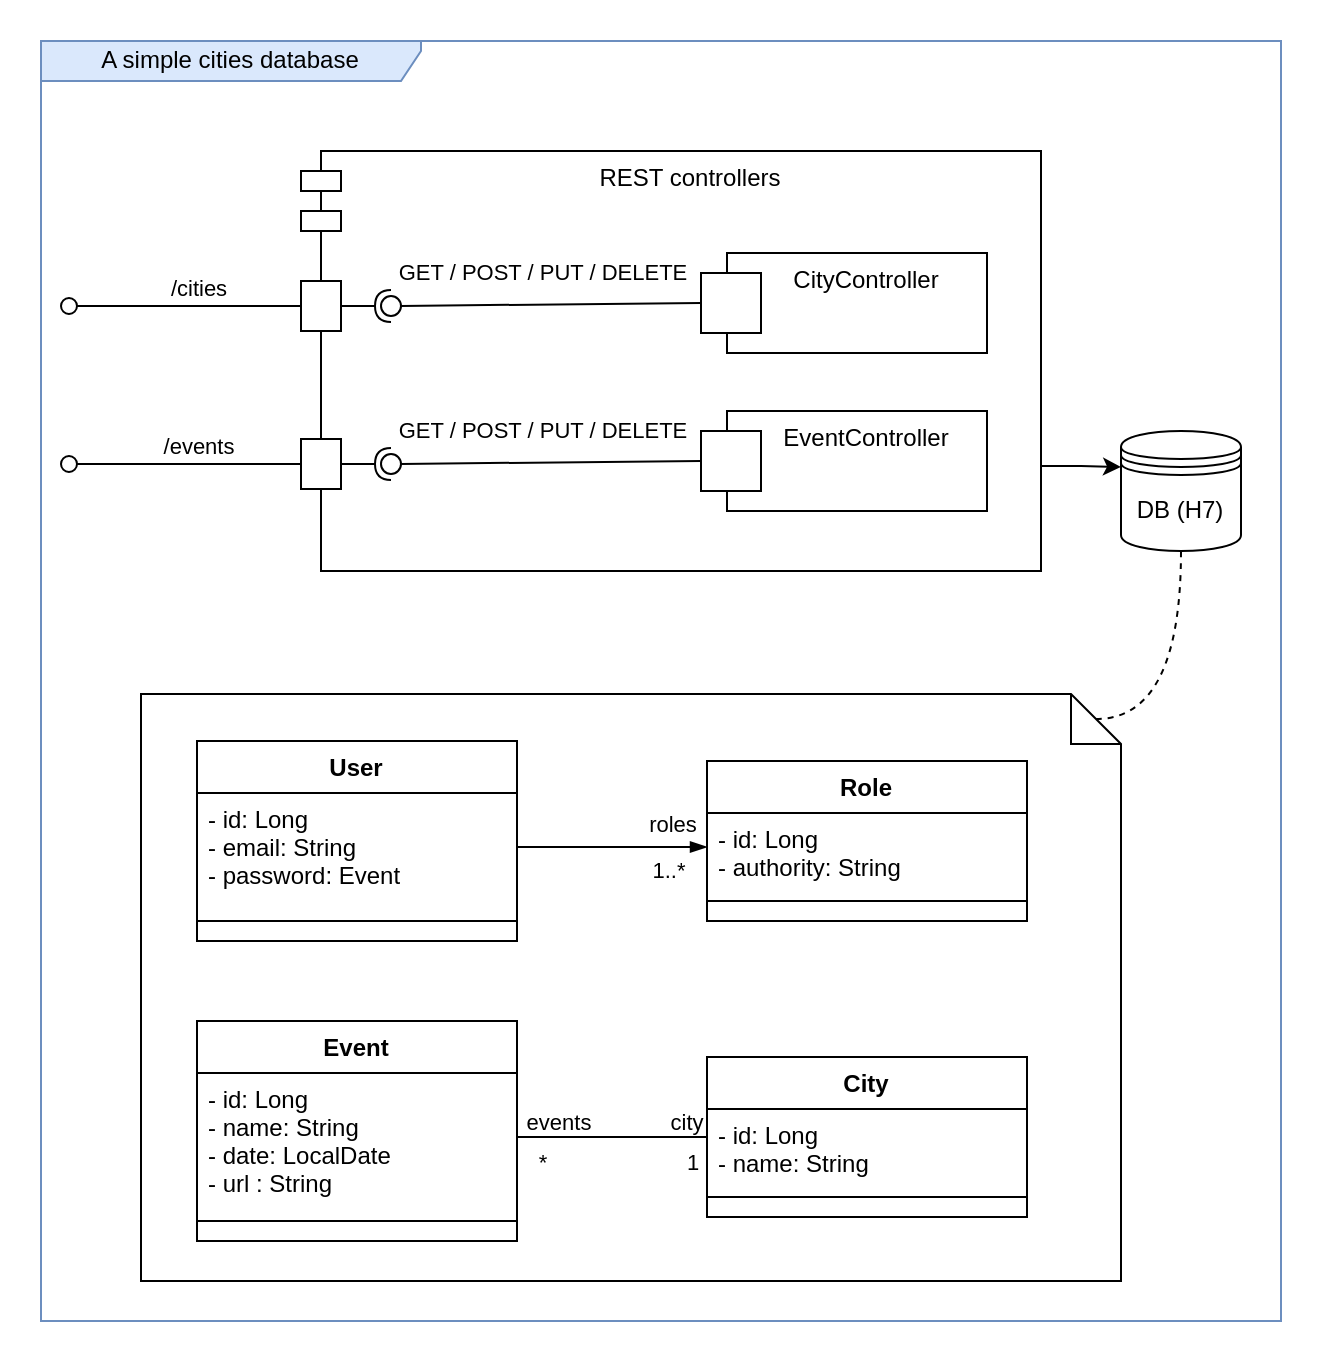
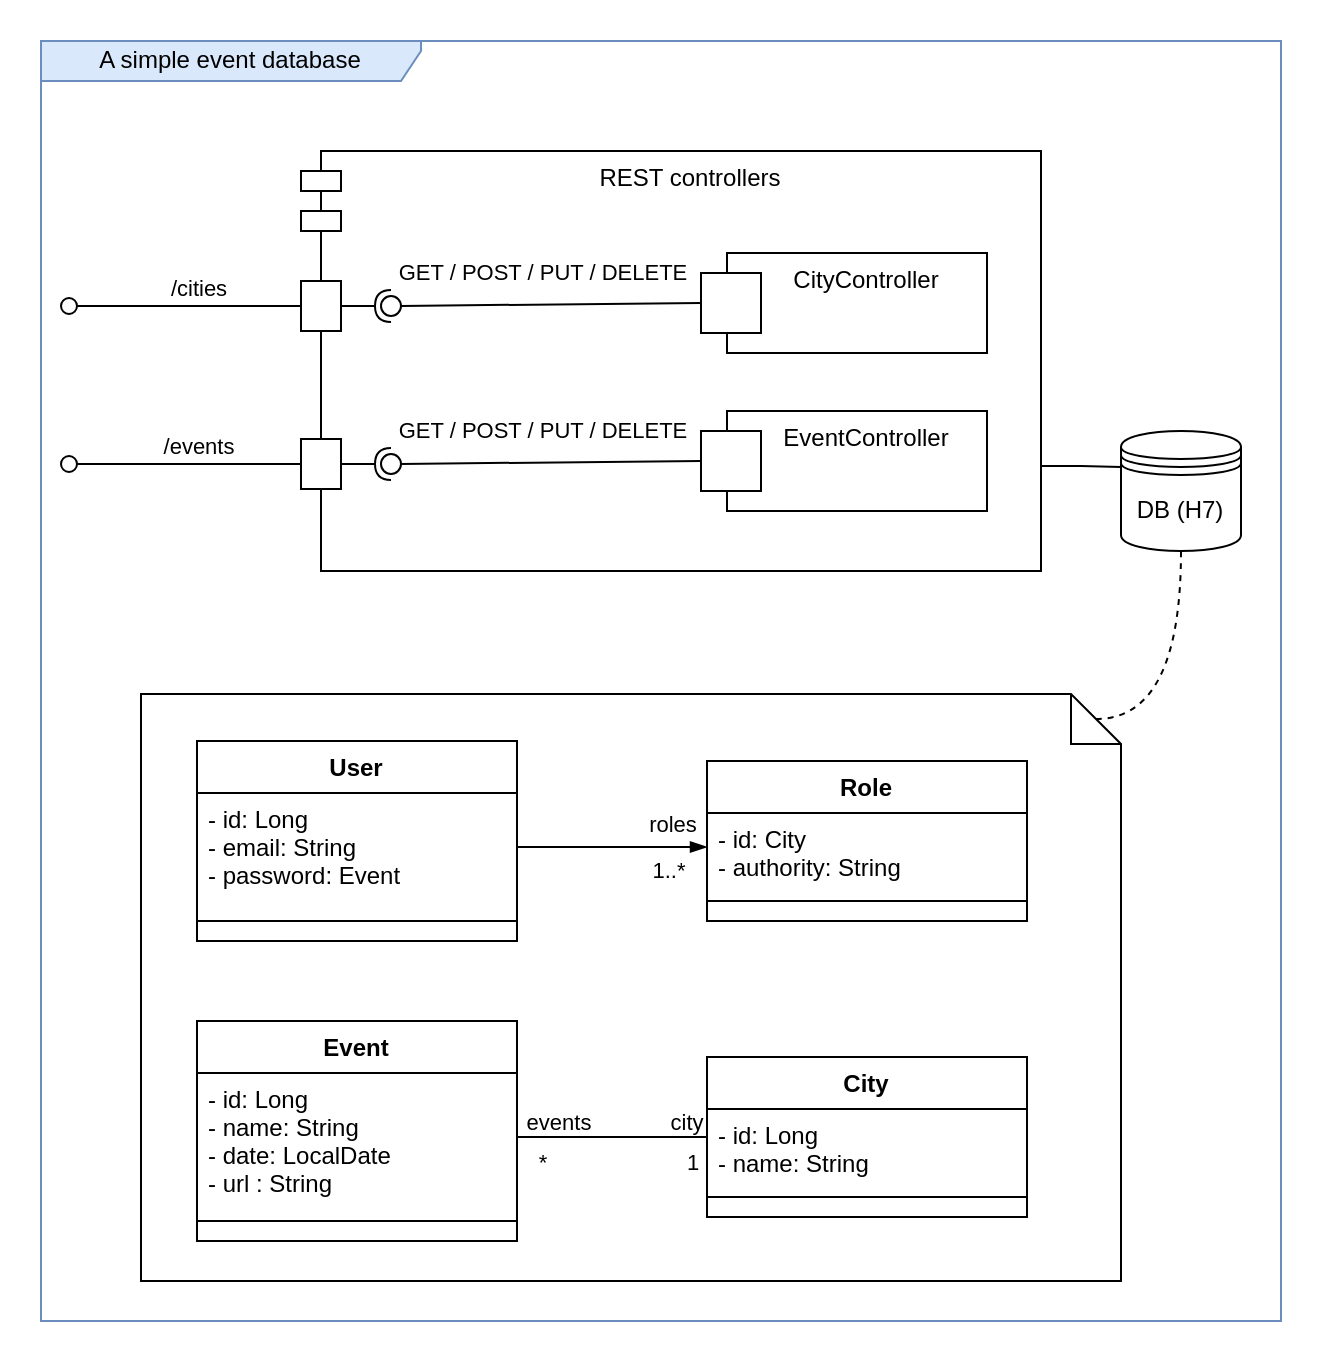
(231, 61) -> (231, 61)
(1106, 467) -> (1111, 467)
(773, 840) -> (770, 840)
